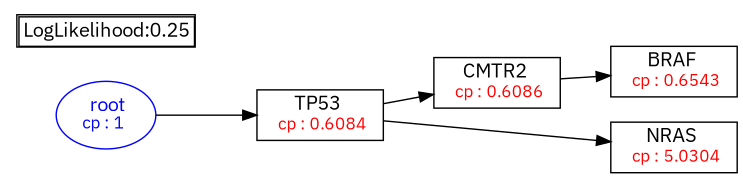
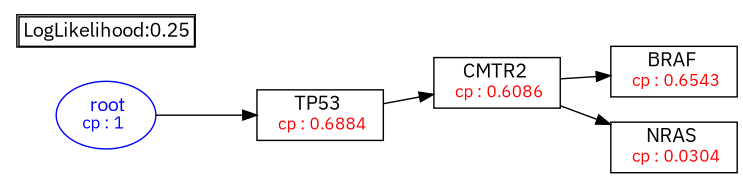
(323, 124) -> (323, 124)
(490, 131) -> (579, 113)
(677, 157) -> (677, 157)
